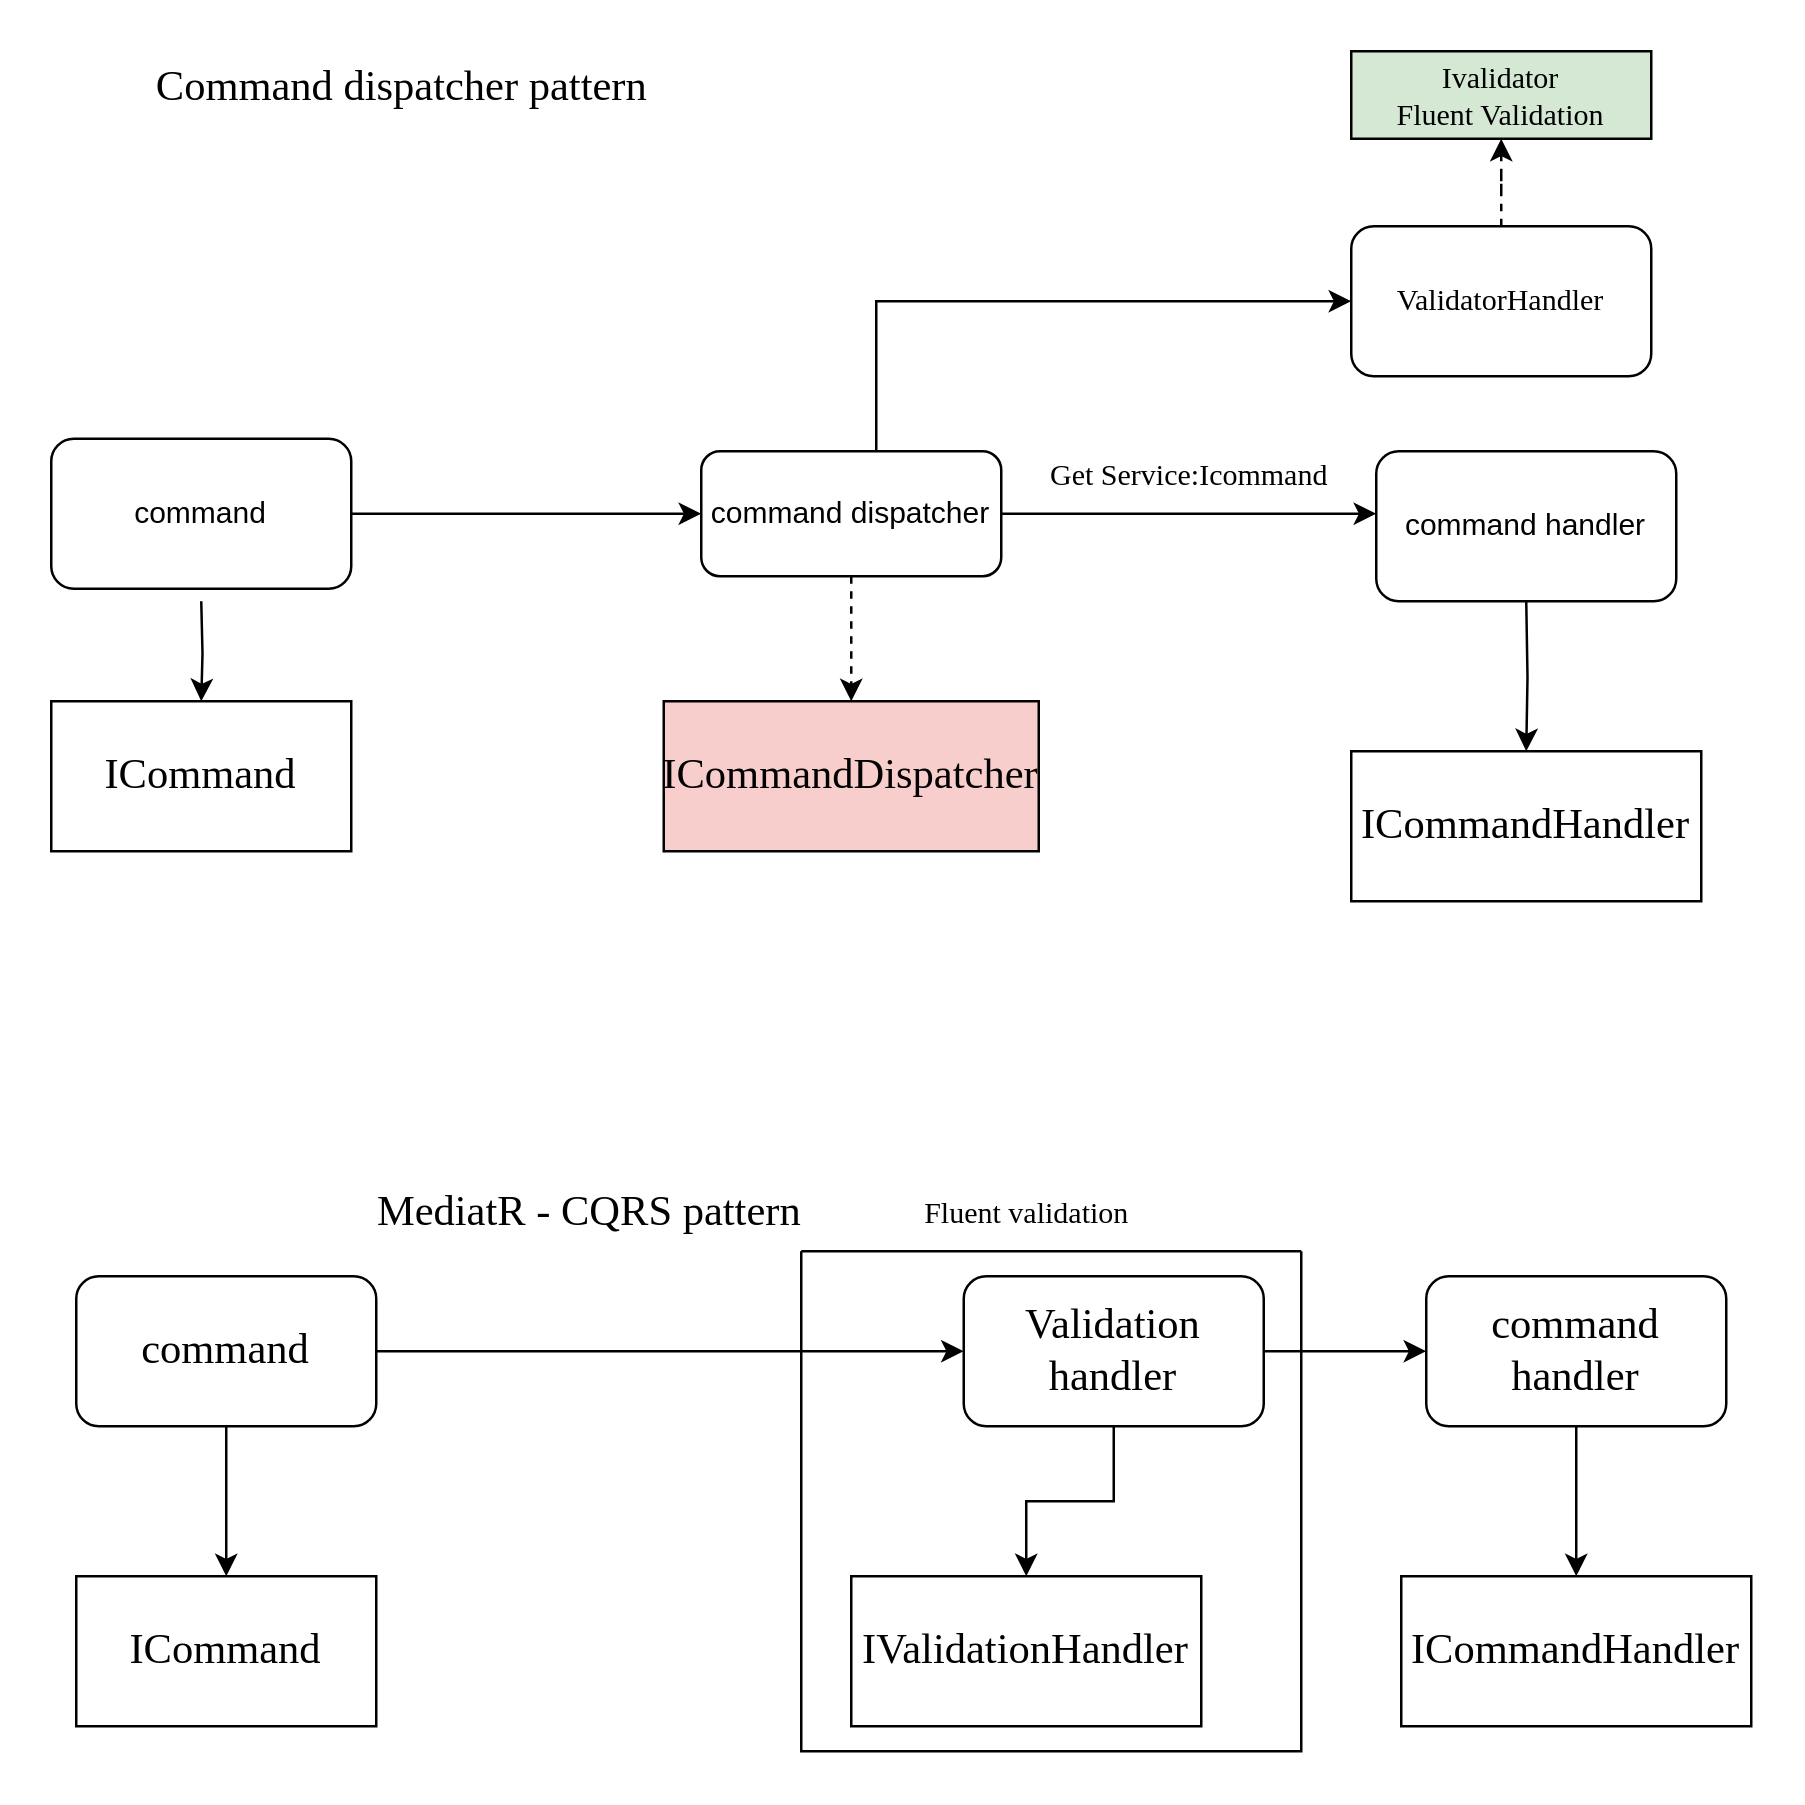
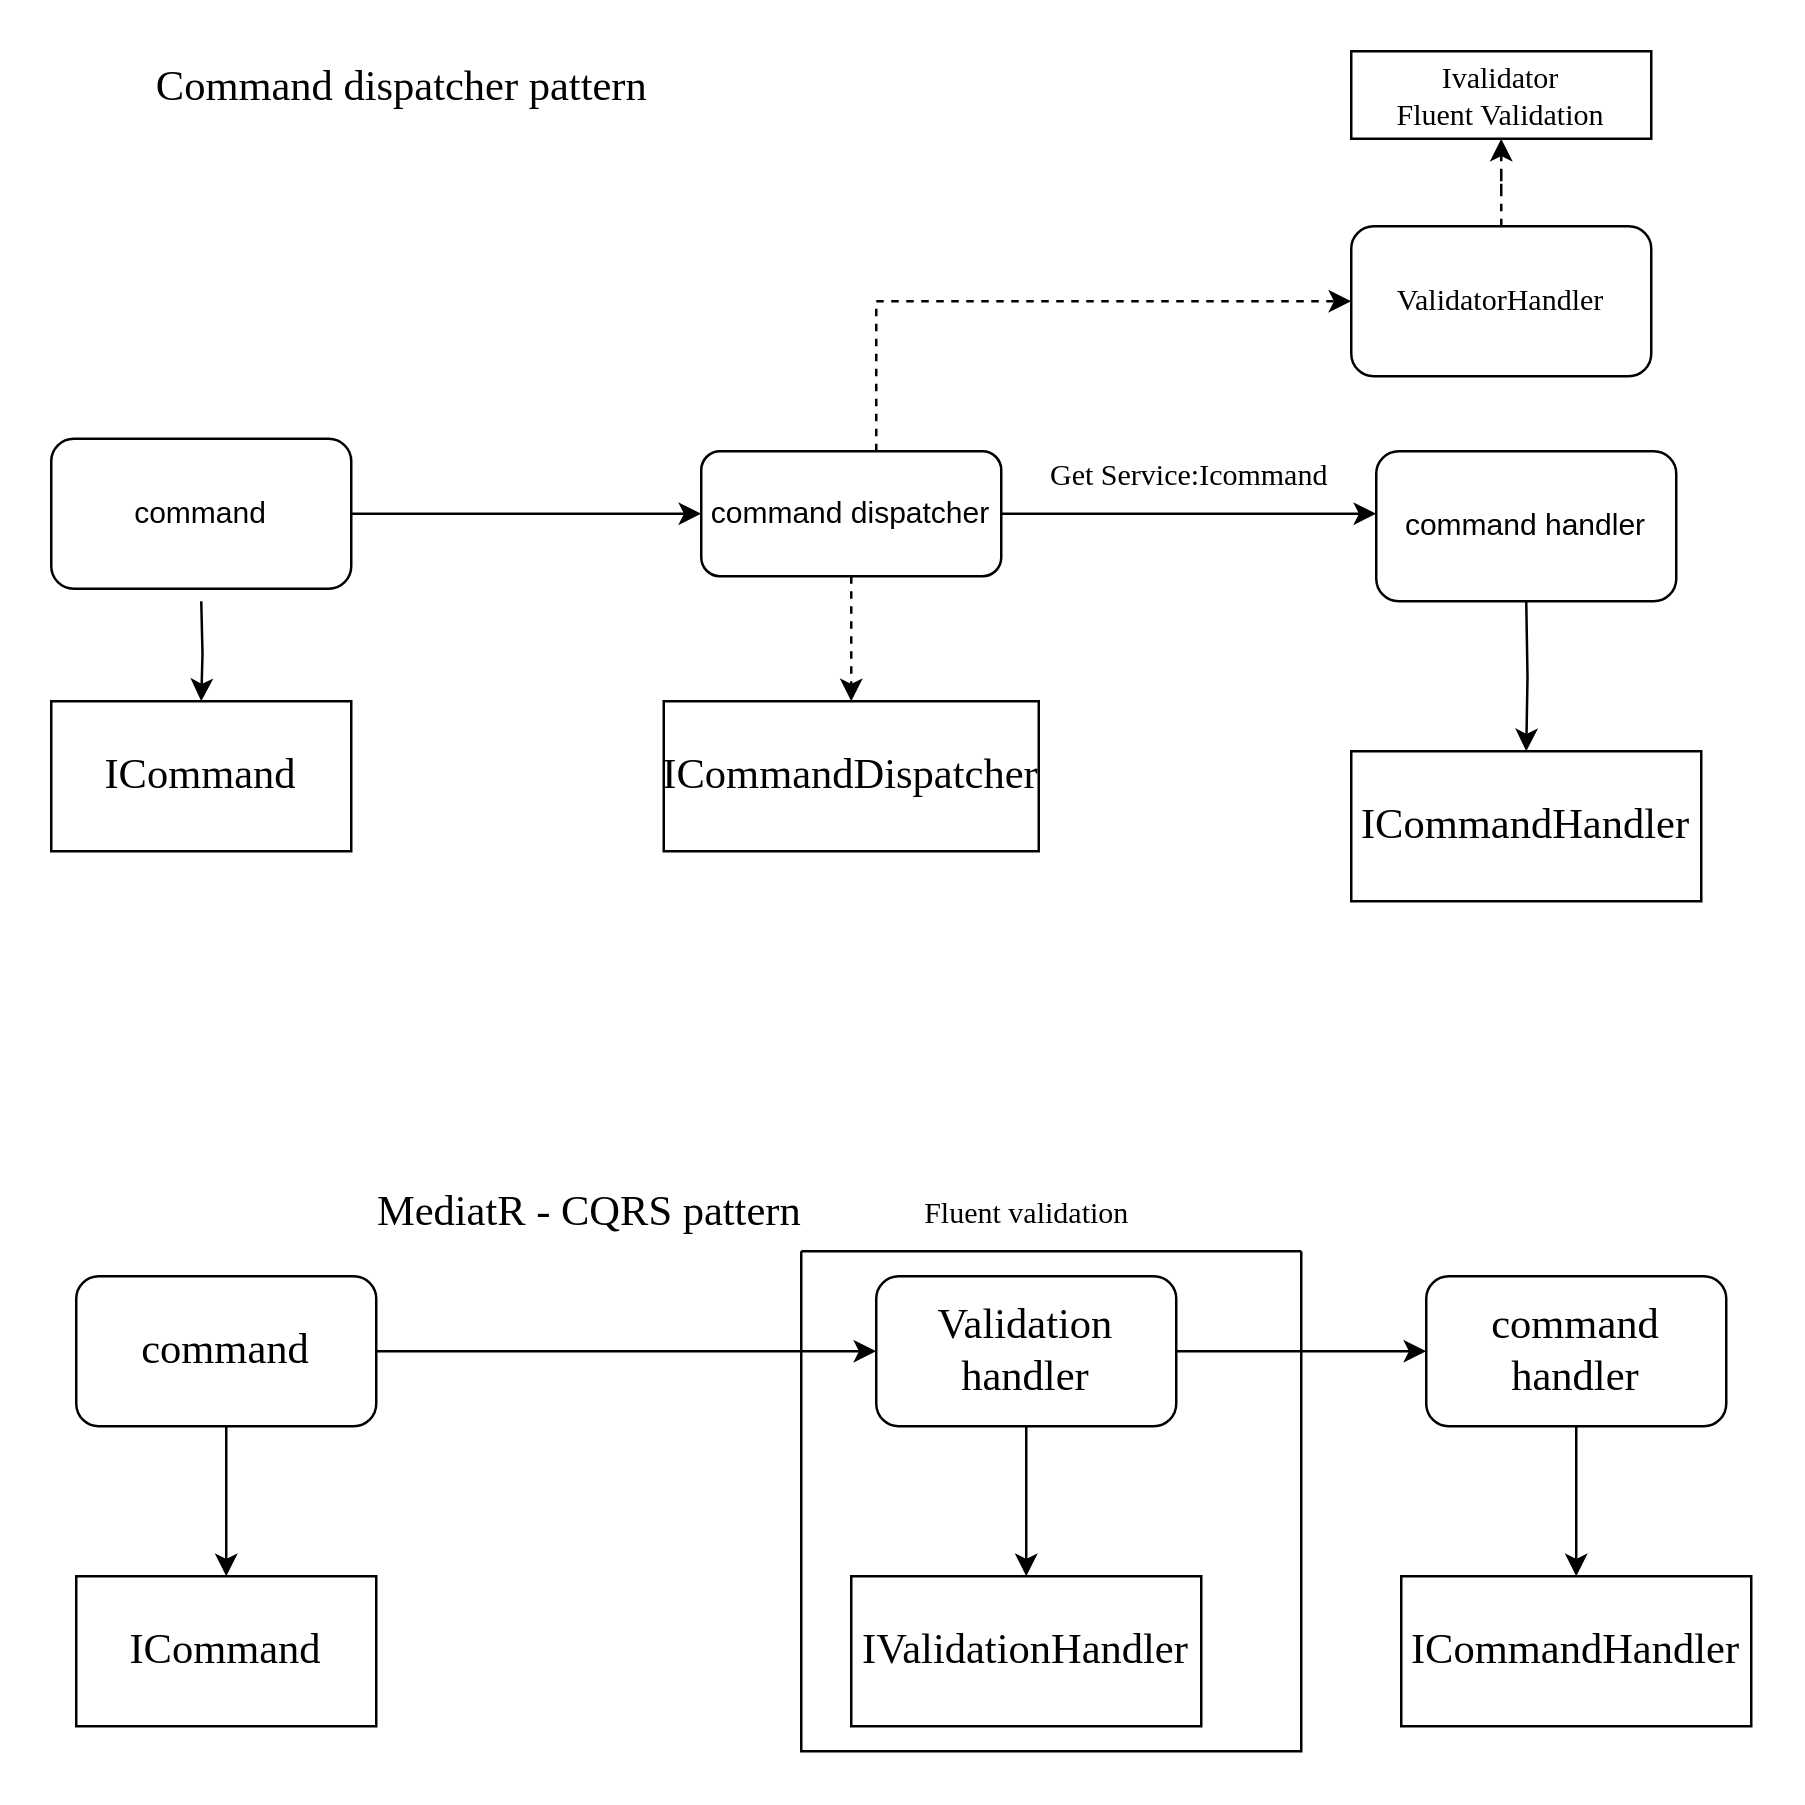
(1501, 95) -> (1501, 95)
(1027, 301) -> (1027, 301)
(851, 776) -> (851, 776)
(1114, 1351) -> (1026, 1351)
